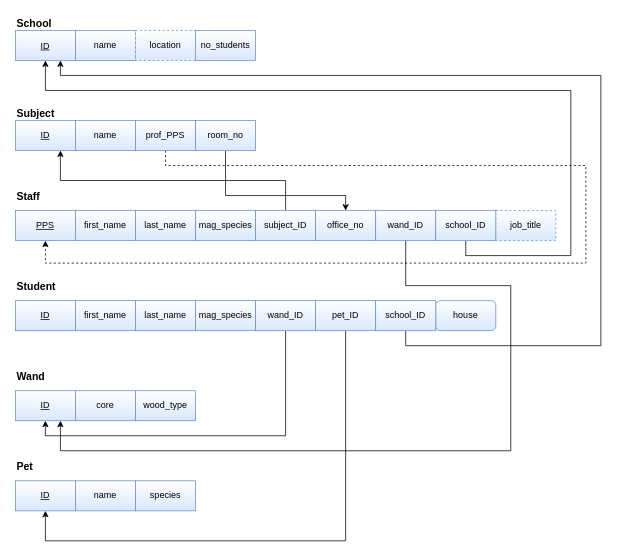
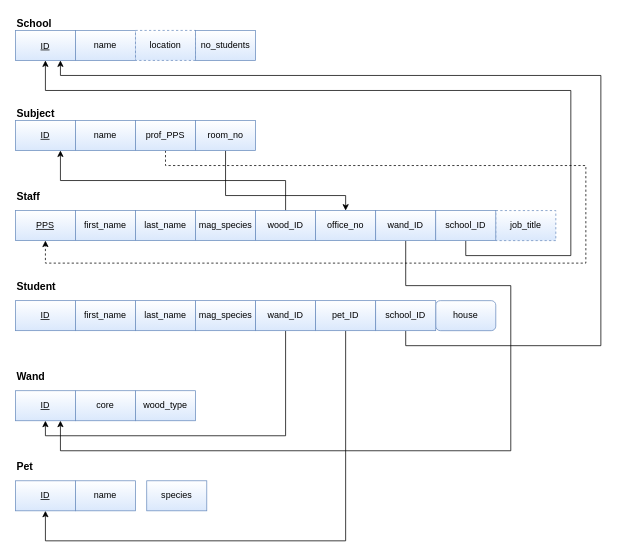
(285, 225) -> (285, 225)
(165, 495) -> (177, 495)
